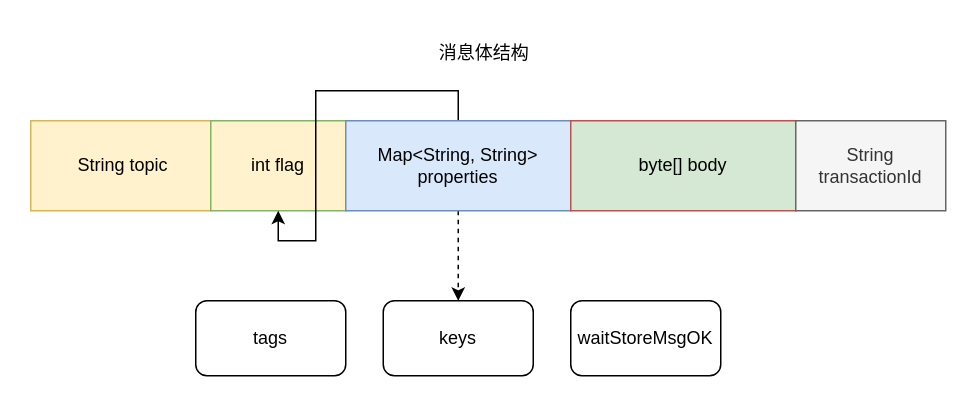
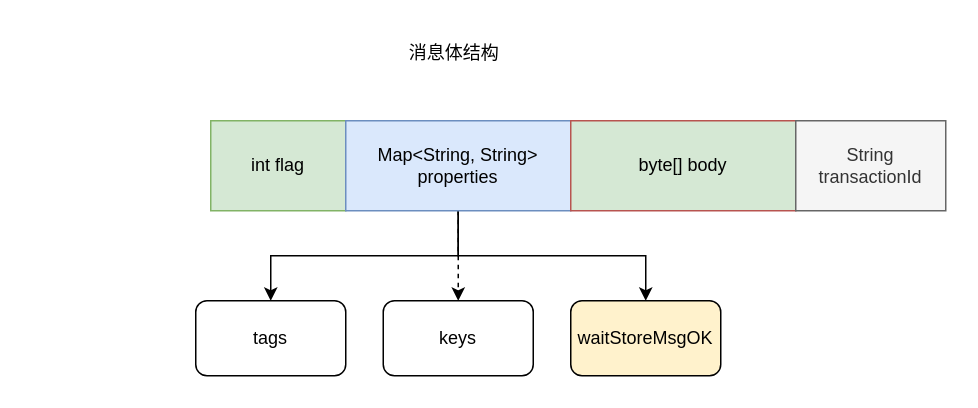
(485, 53) -> (455, 53)
(316, 108) -> (346, 256)
(121, 166) -> none
(278, 166) -> (278, 166)
none -> (571, 256)
(646, 338) -> (646, 338)
